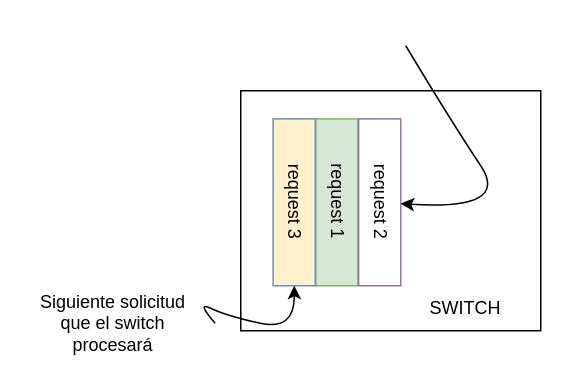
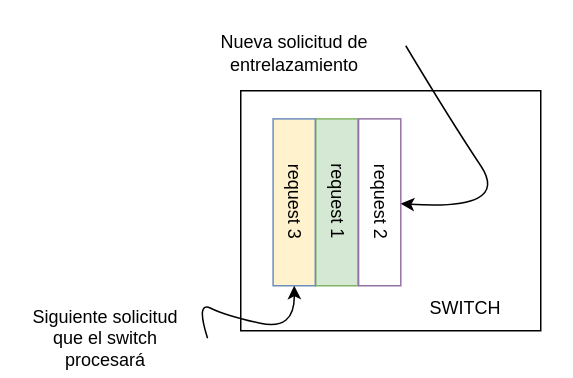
none -> (295, 53)
(113, 323) -> (106, 338)
